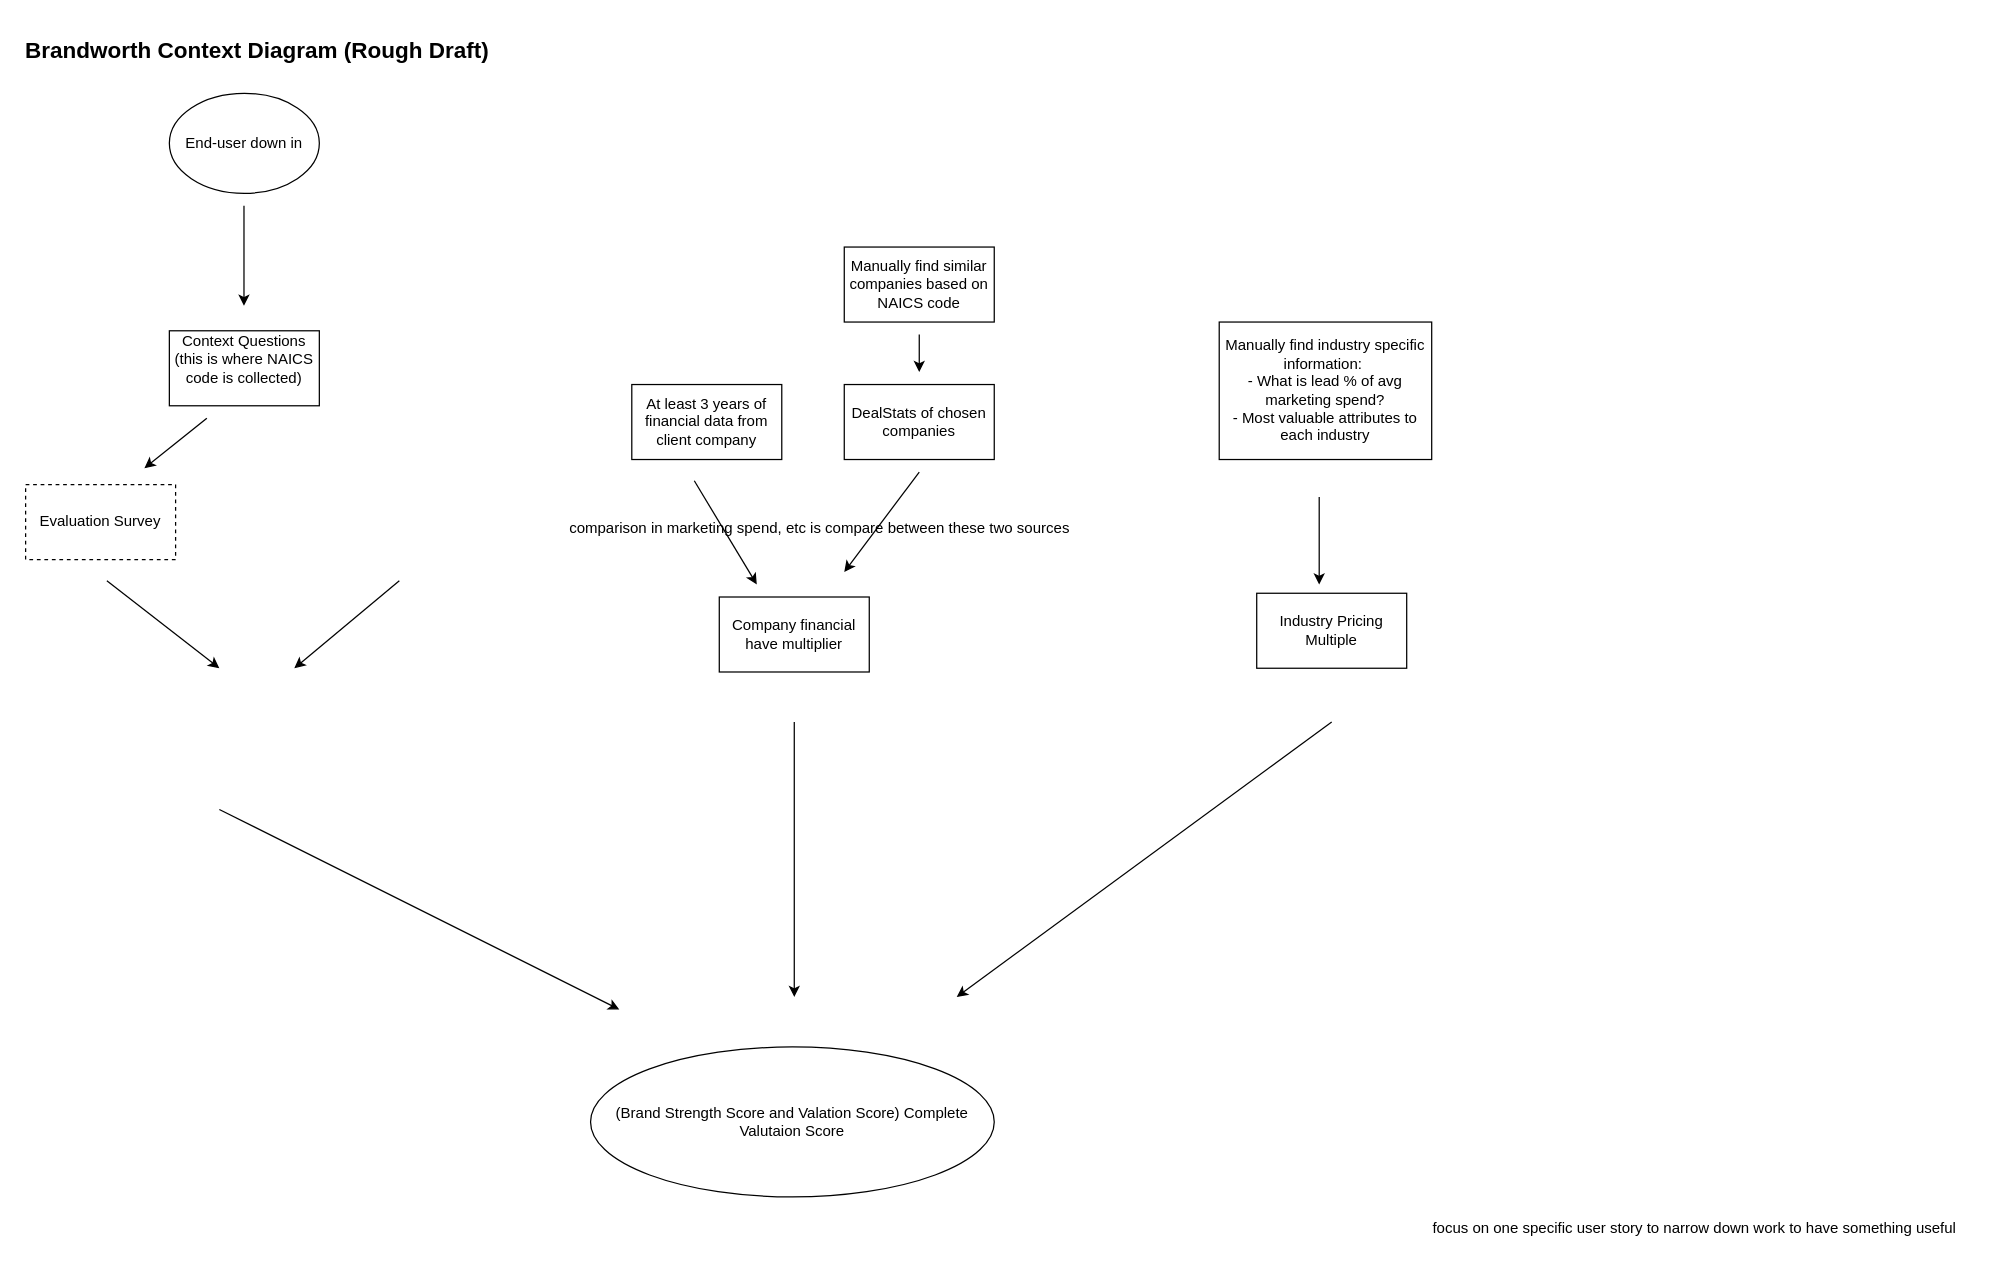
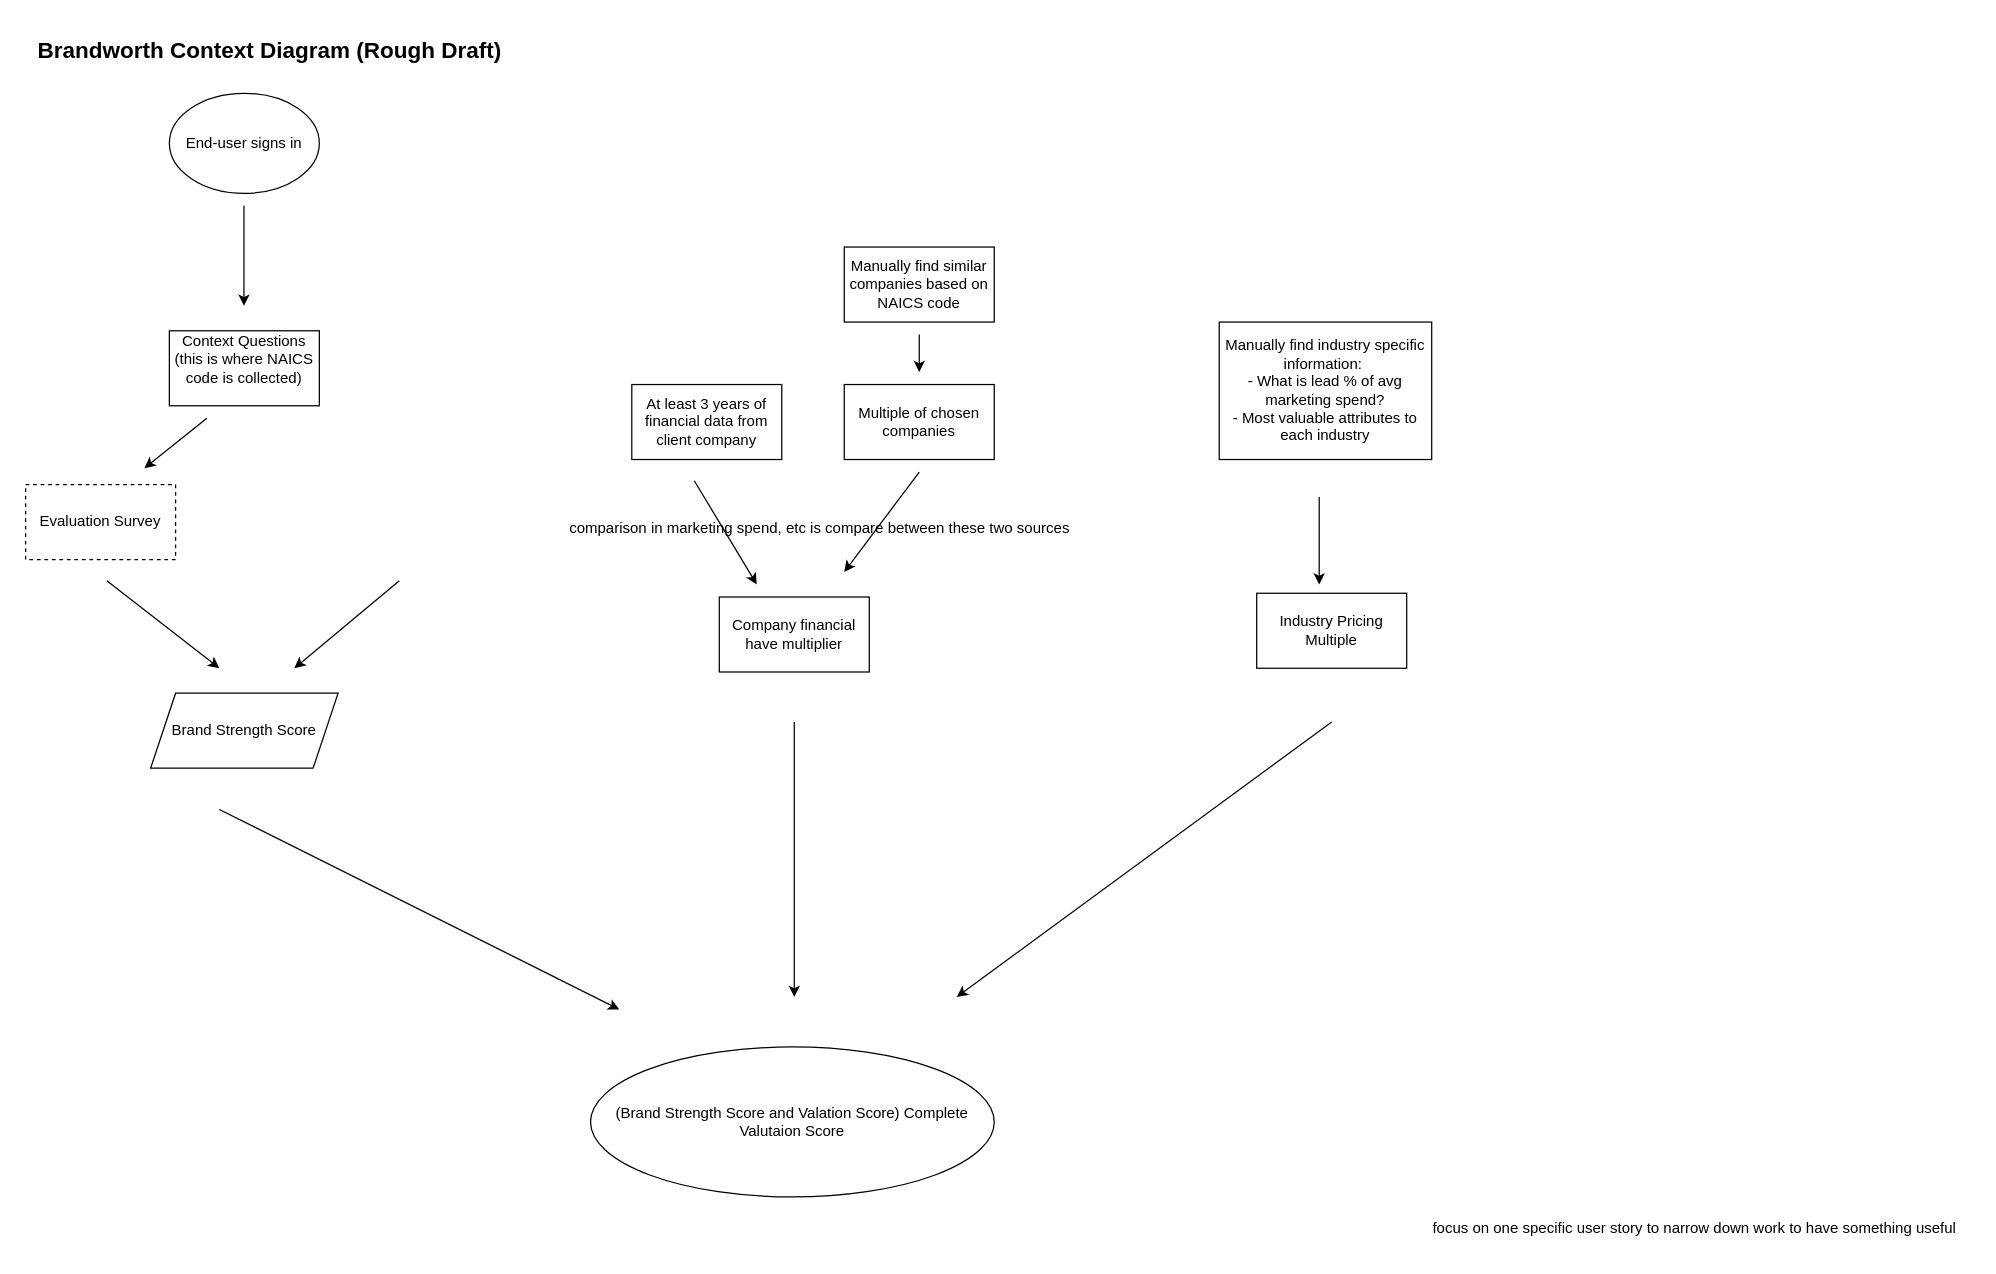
(257, 51) -> (269, 51)
(244, 143) -> (244, 143)
(919, 422) -> (919, 422)
none -> (244, 731)
